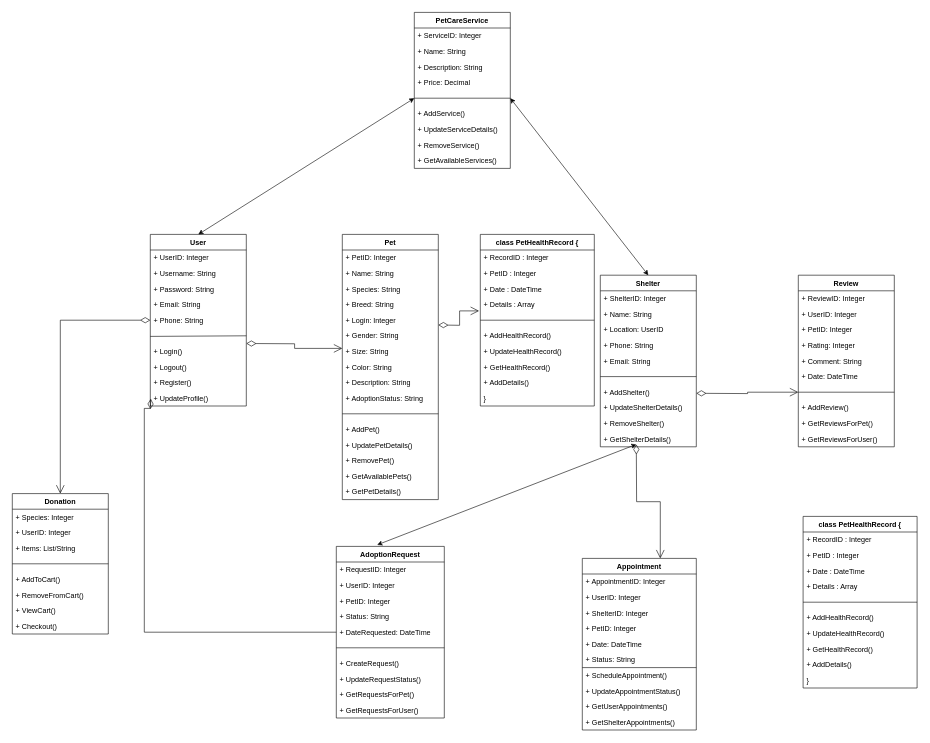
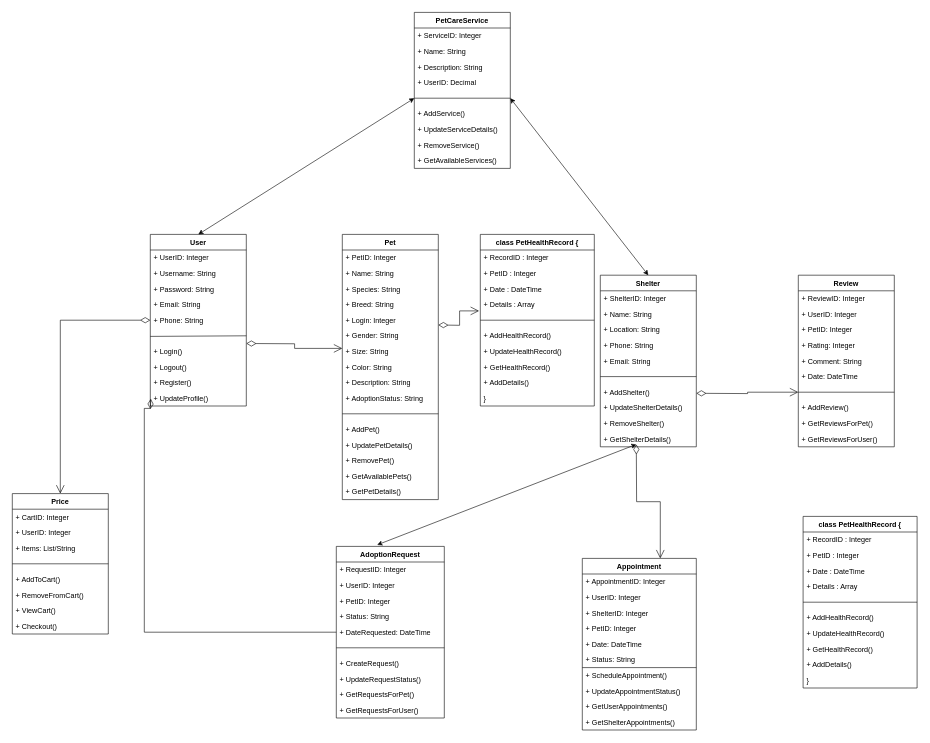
(444, 83) -> (447, 83)
(636, 330) -> (635, 330)
(60, 502) -> (60, 502)
(48, 517) -> (47, 517)
